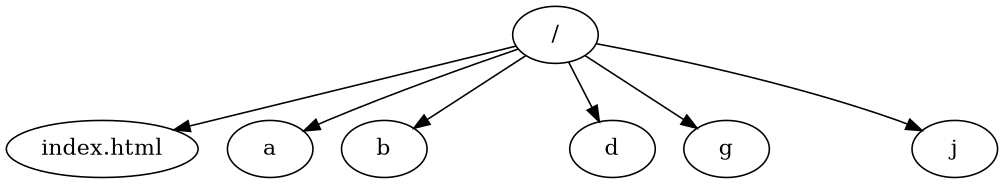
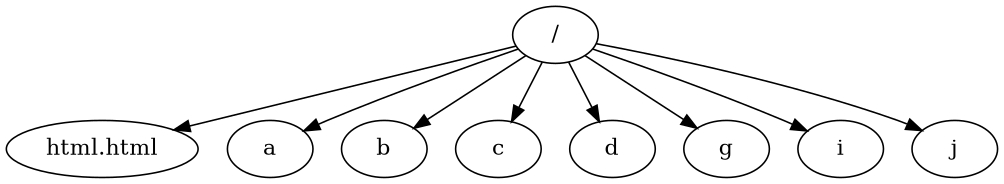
(102, 149) -> (102, 149)
none -> (498, 149)
none -> (841, 149)
